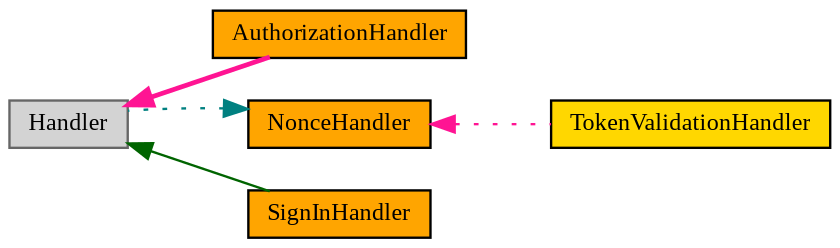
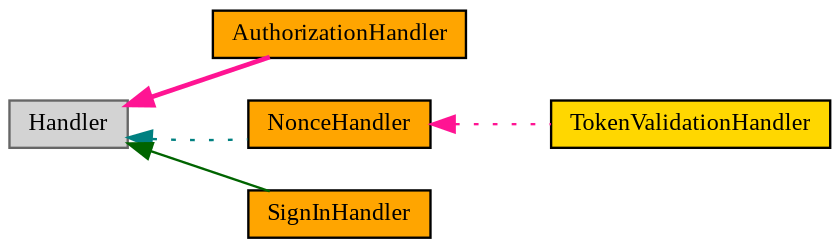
(176, 109) -> (200, 140)
